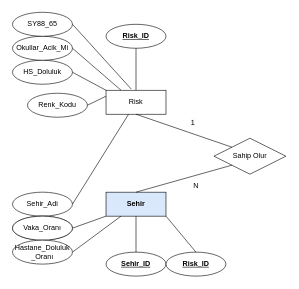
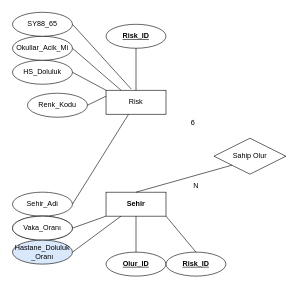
(193, 123) -> (193, 123)
(183, 131) -> none
(136, 204) -> (136, 204)
(42, 252) -> (42, 252)
(136, 264) -> (136, 264)
